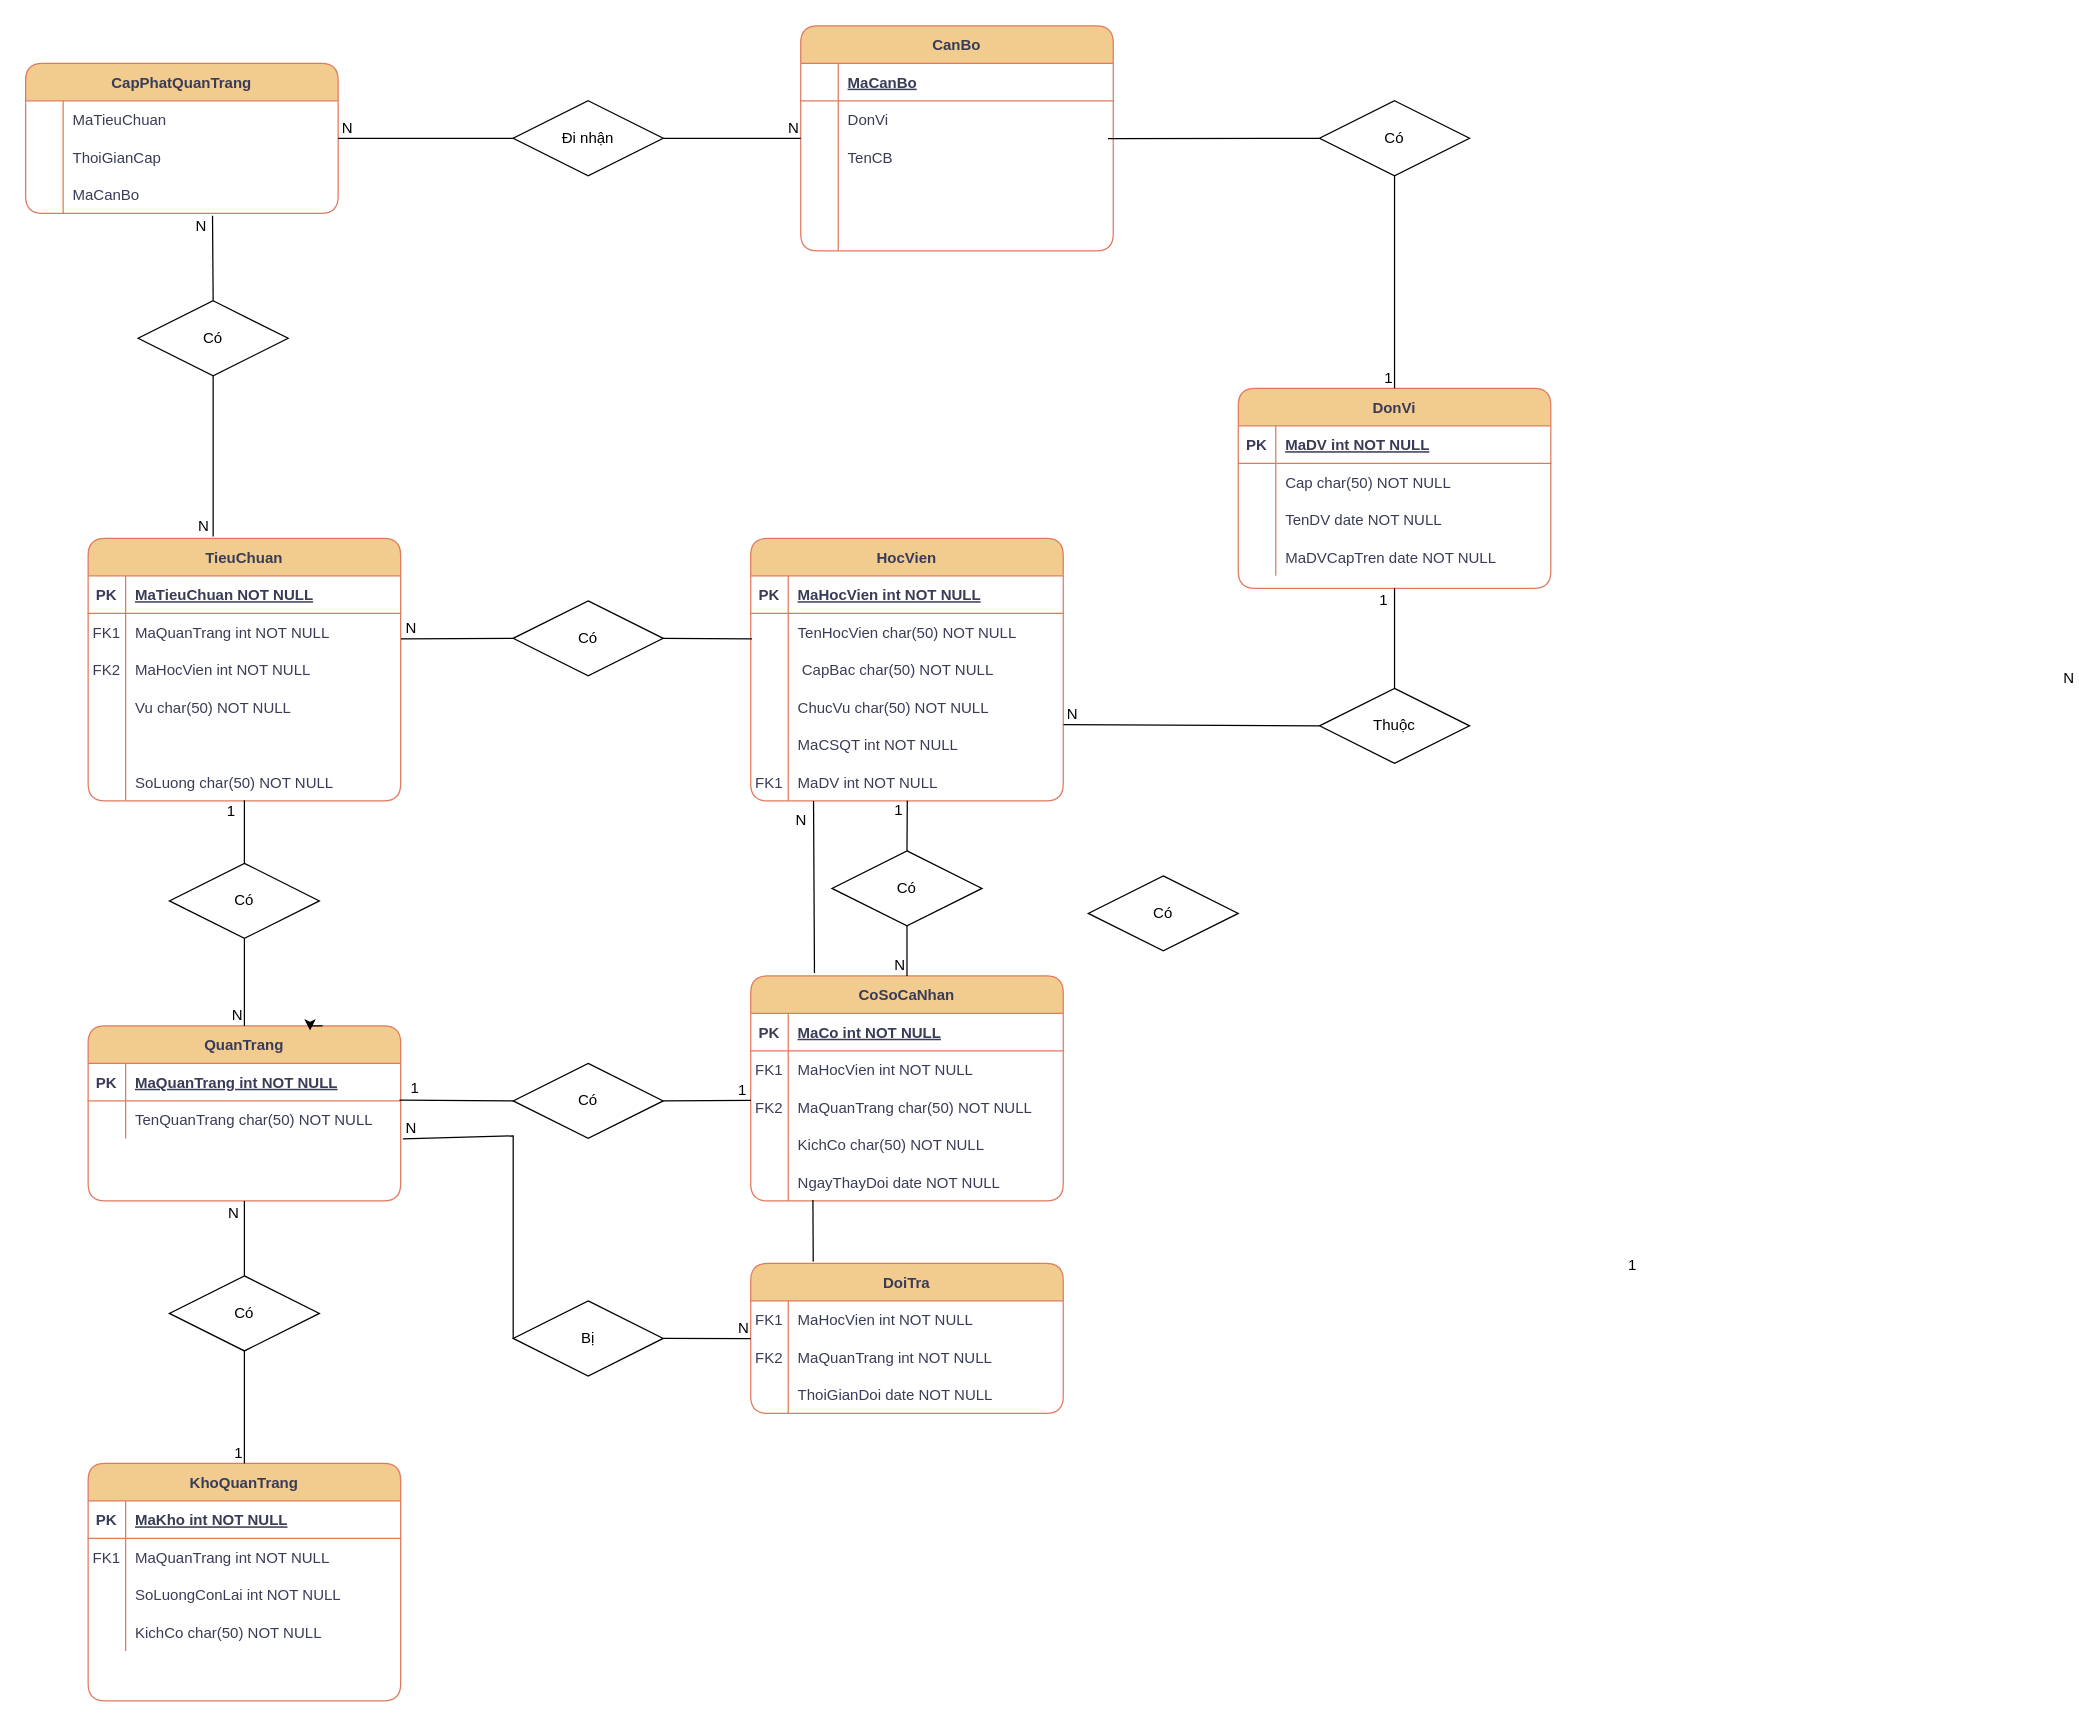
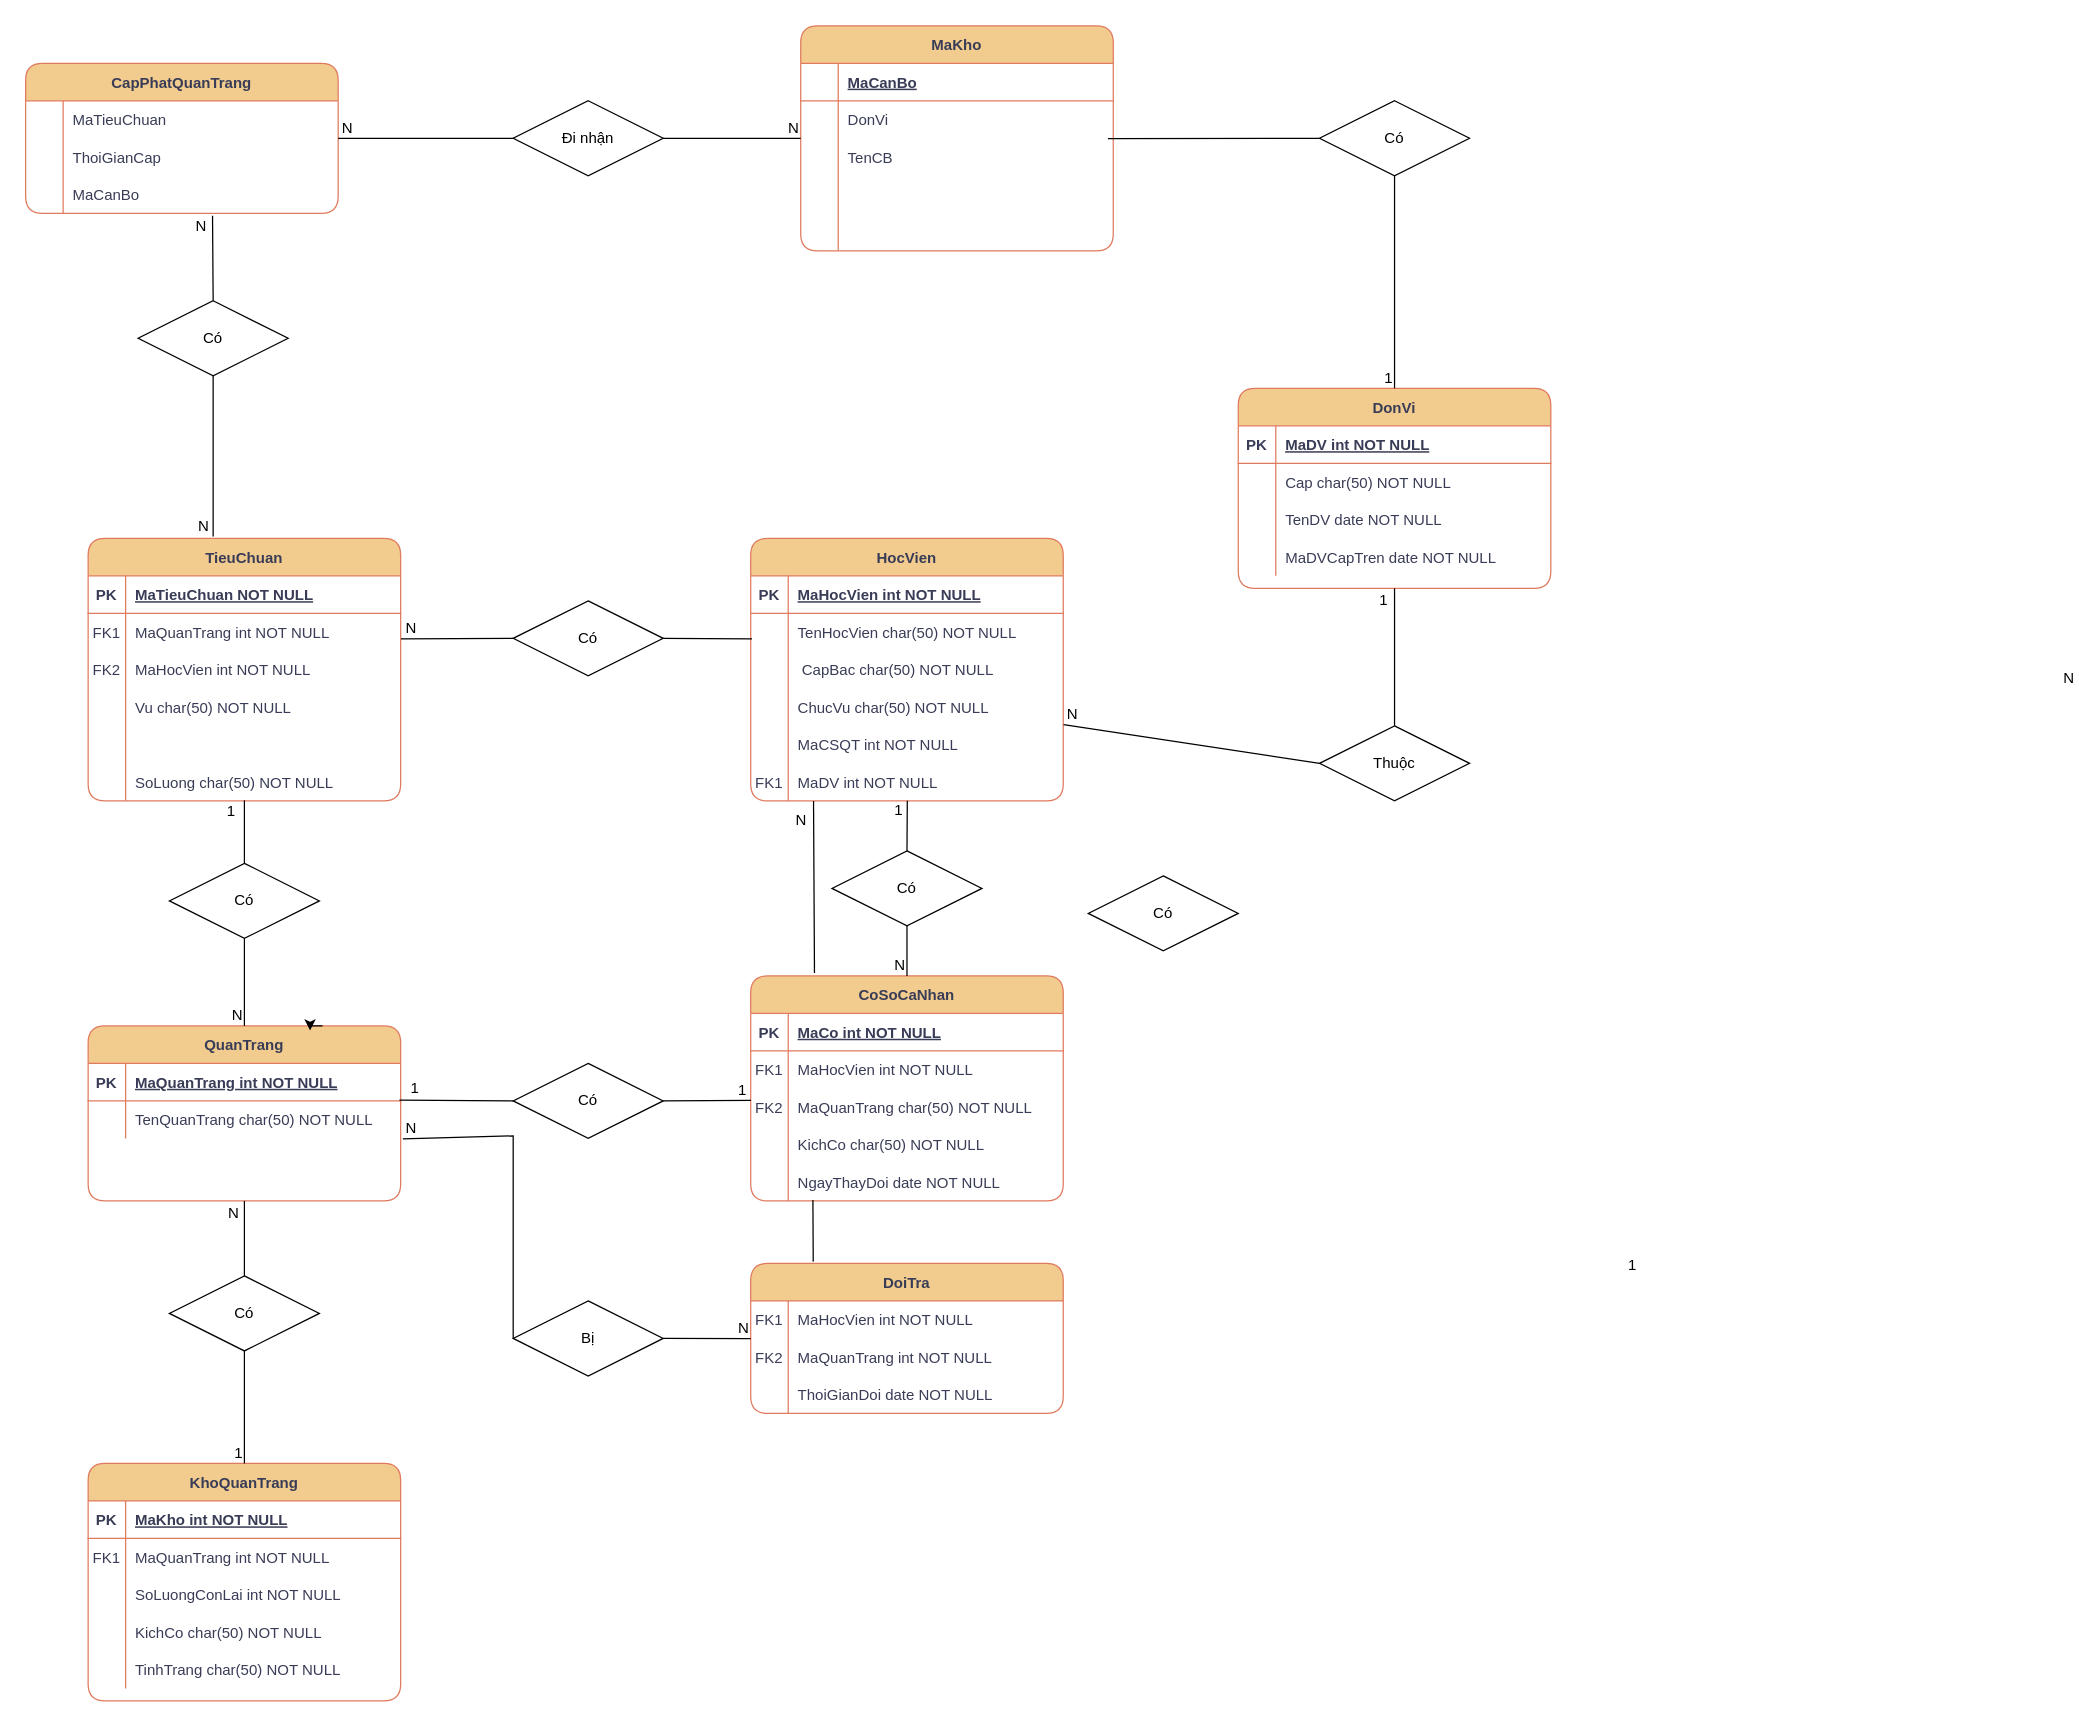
(956, 45) -> (956, 45)
(1394, 726) -> (1394, 763)
none -> (263, 1669)
